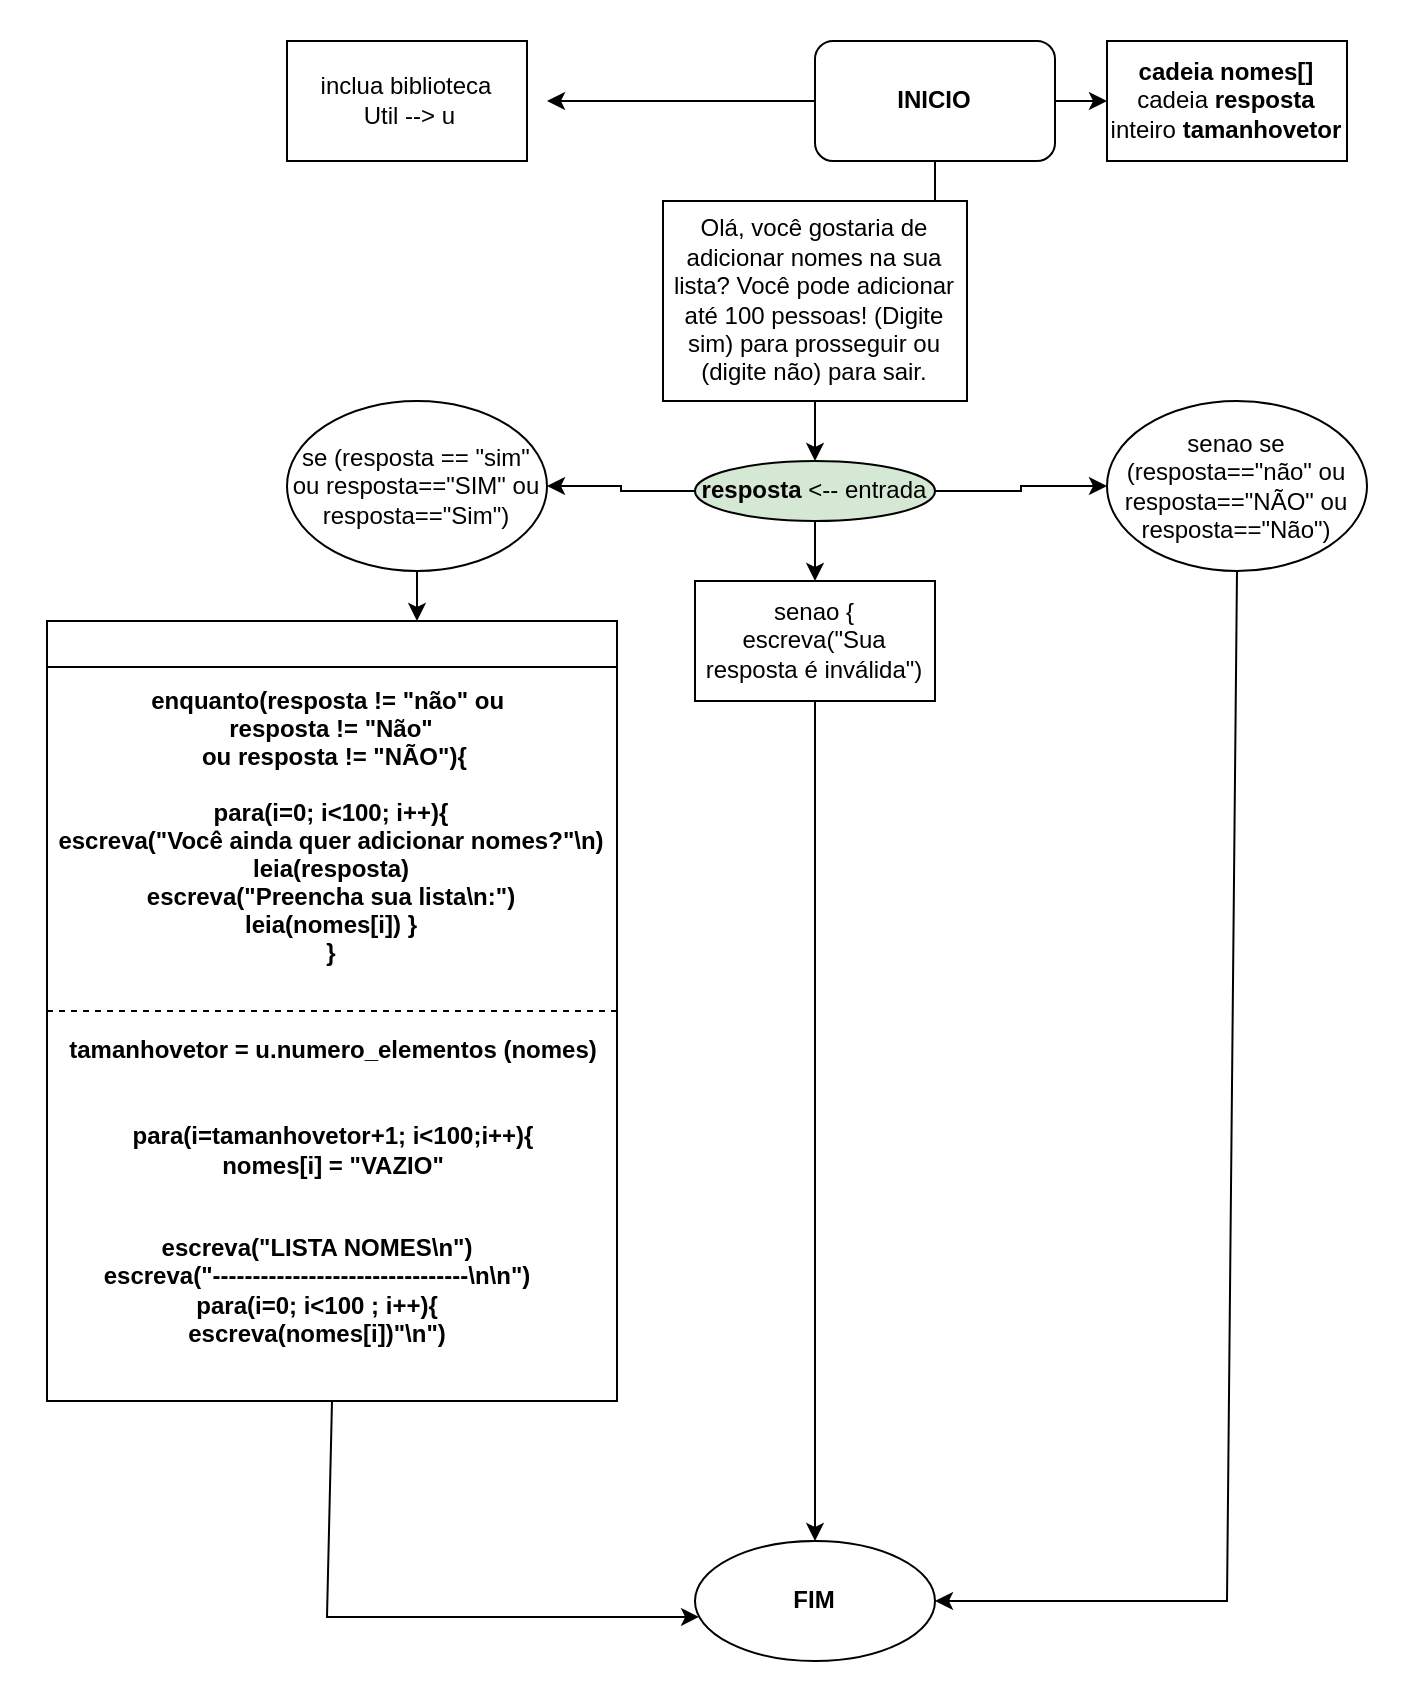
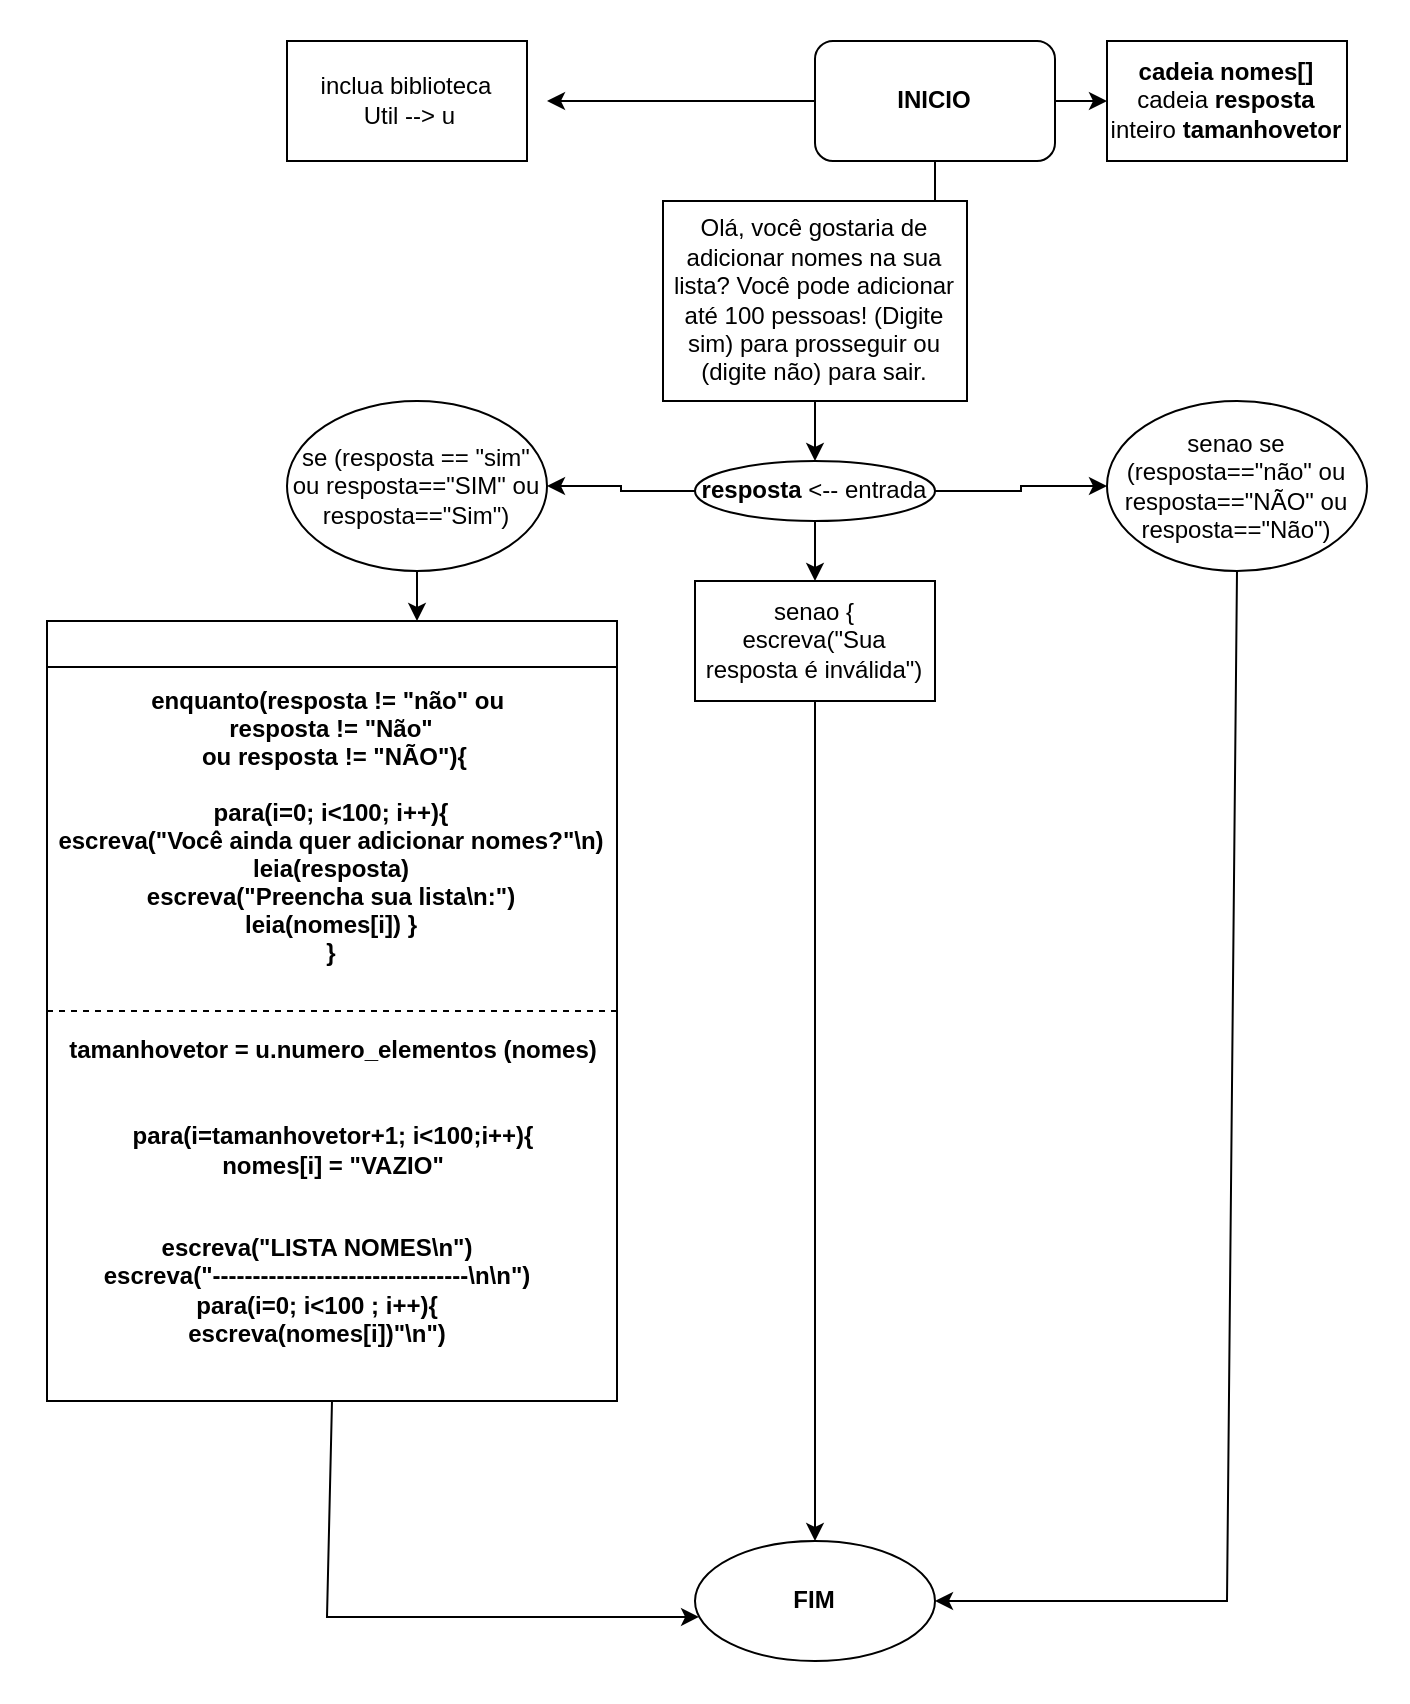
(815, 491) -> (815, 491)
